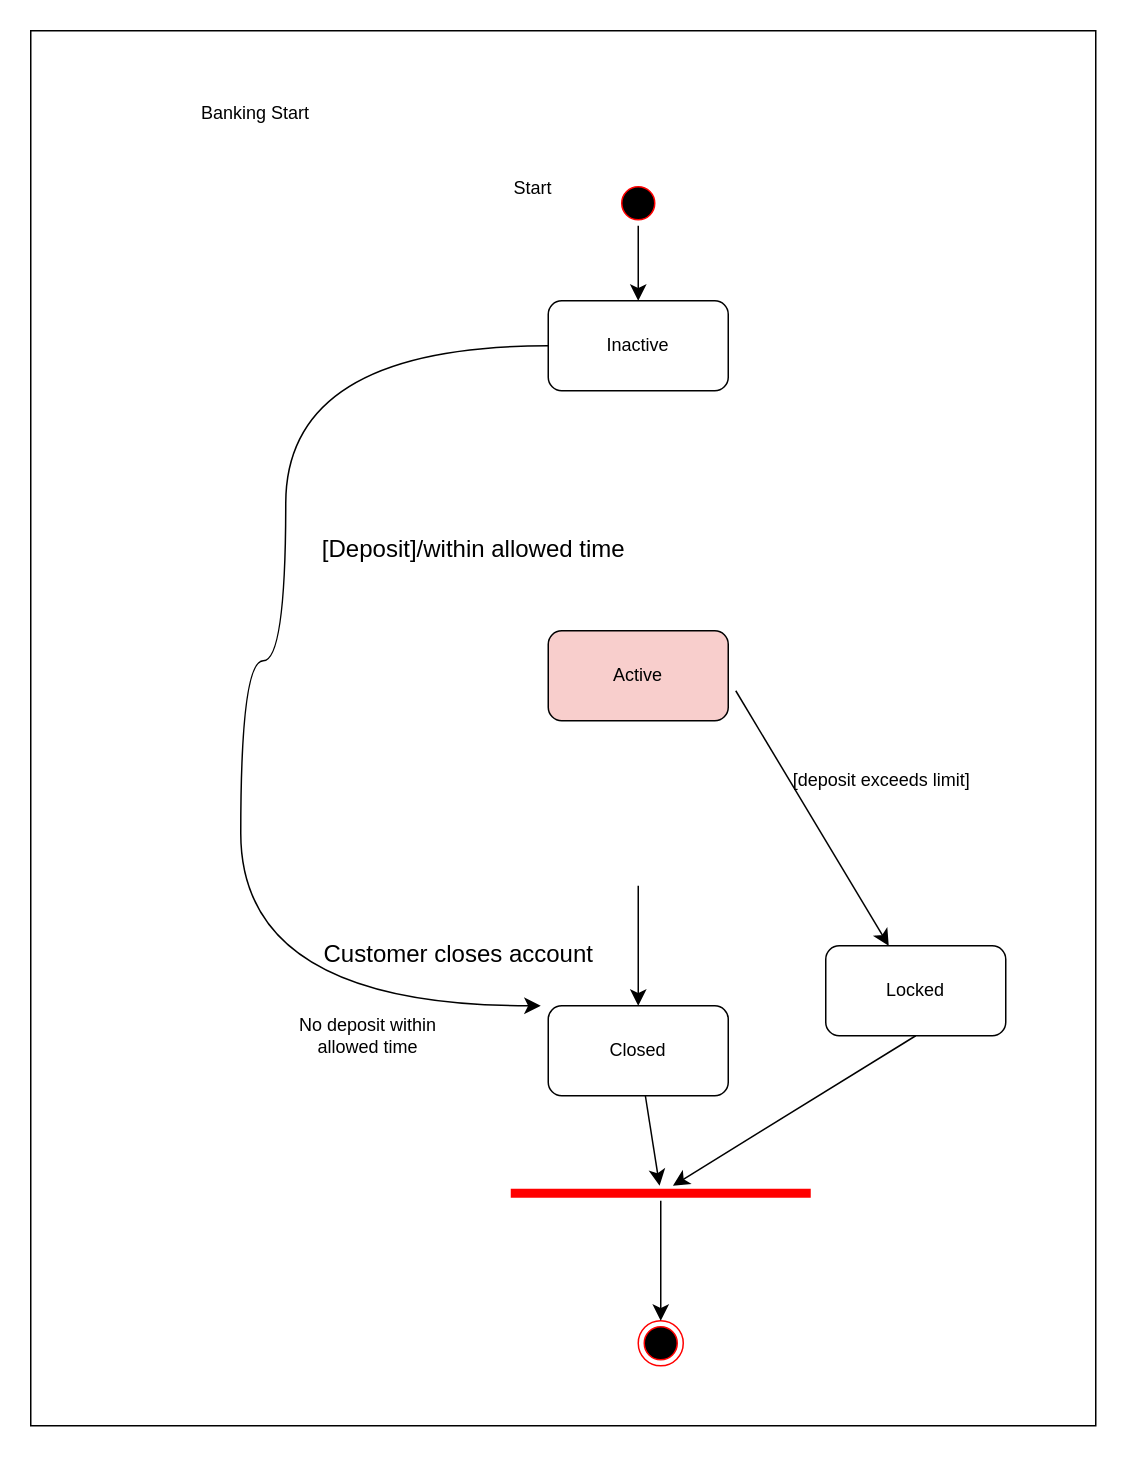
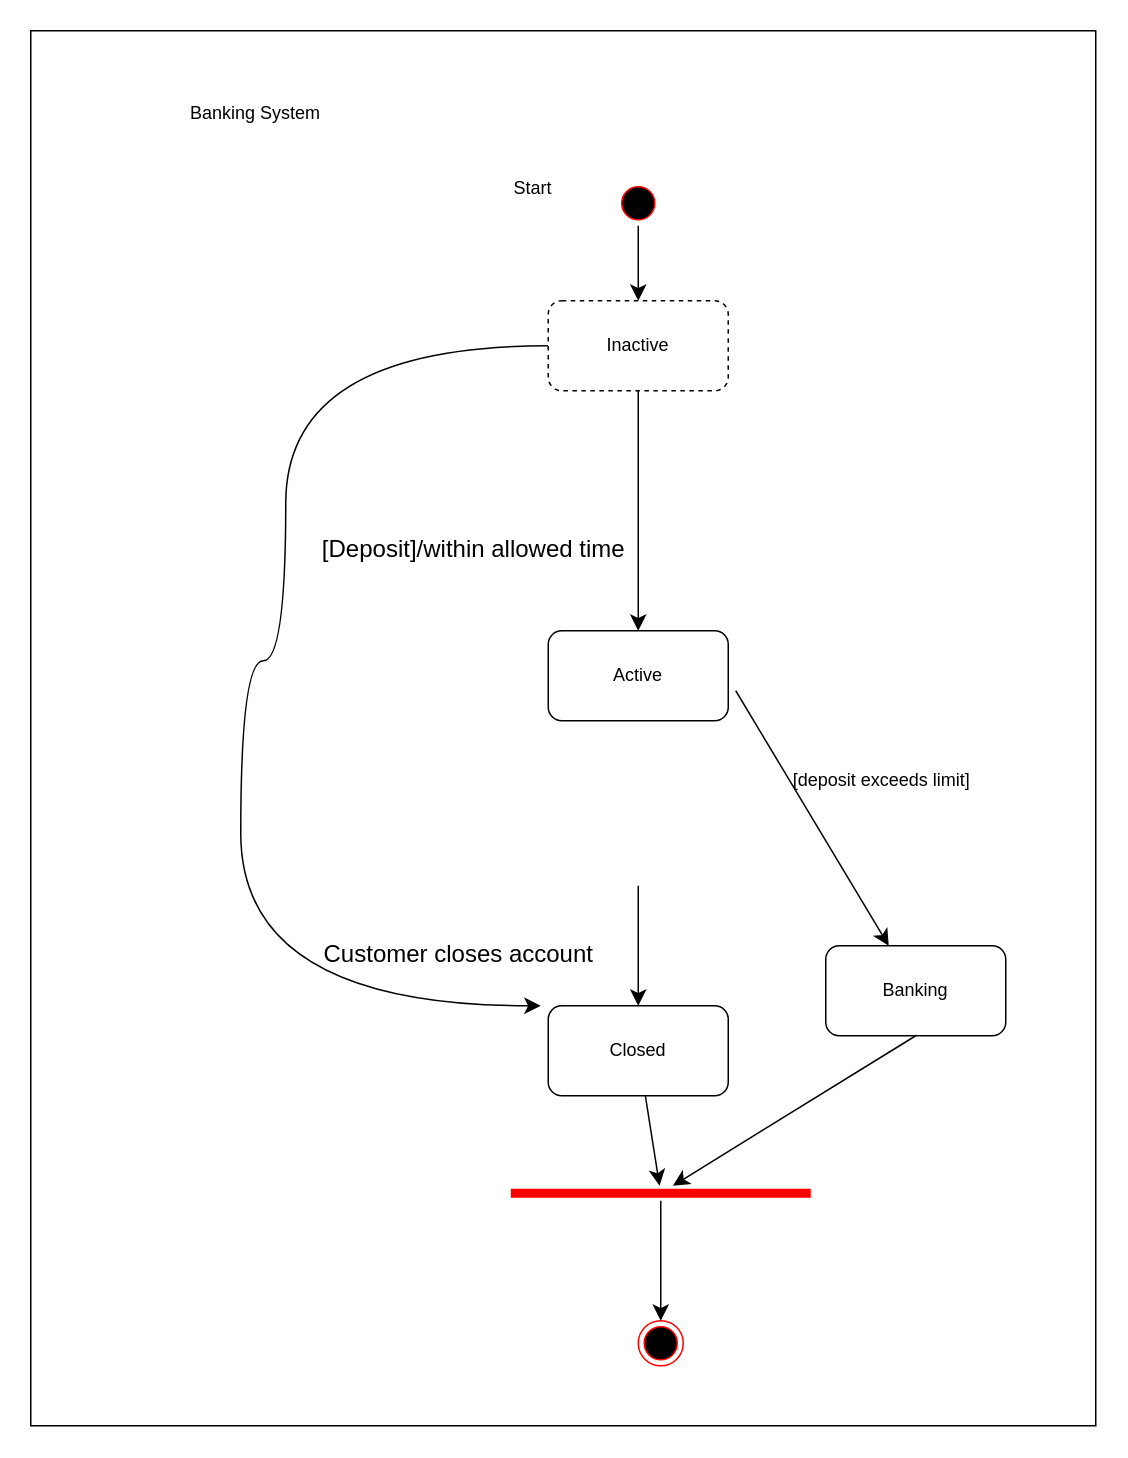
(256, 113) -> (256, 113)
(638, 346) -> (638, 346)
none -> (638, 506)
(638, 676) -> (638, 676)
(916, 991) -> (916, 991)
(368, 1036) -> none
